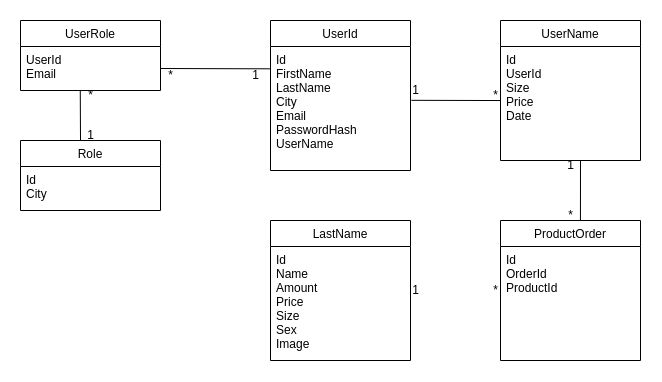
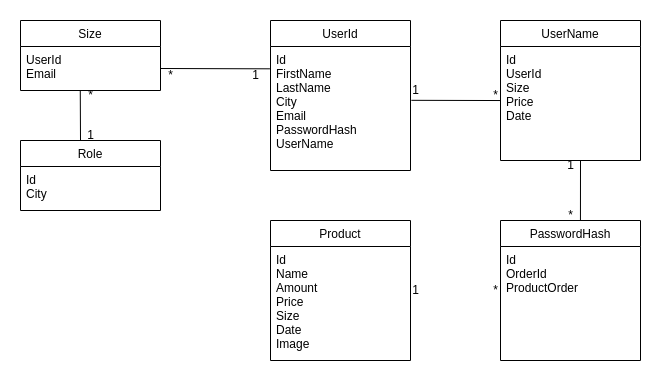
(90, 34) -> (90, 34)
(340, 234) -> (340, 234)
(570, 234) -> (570, 234)
(283, 260) -> (283, 260)
(513, 260) -> (513, 260)
